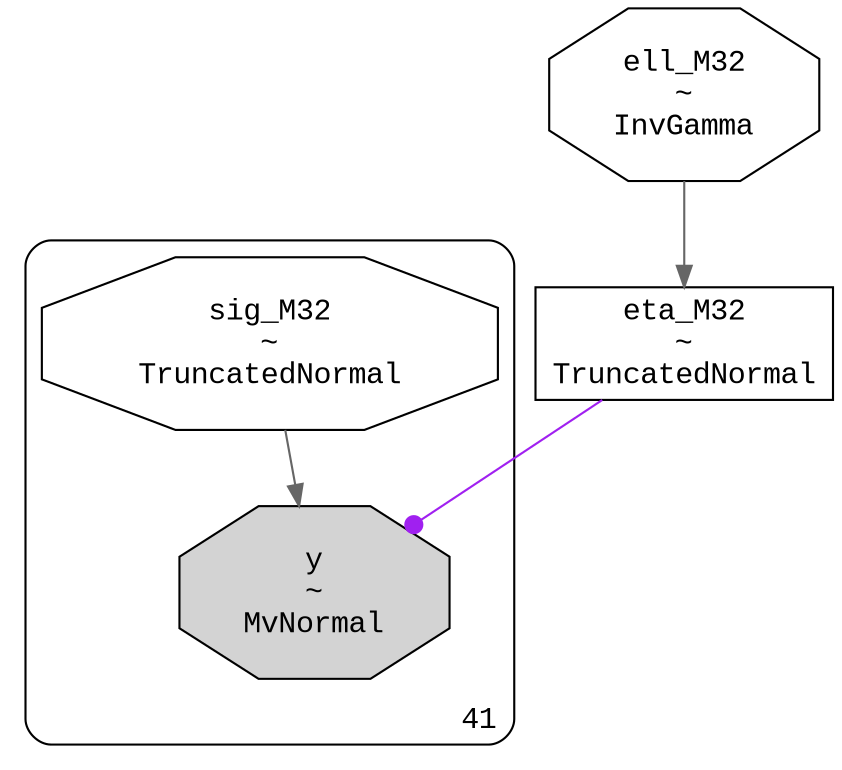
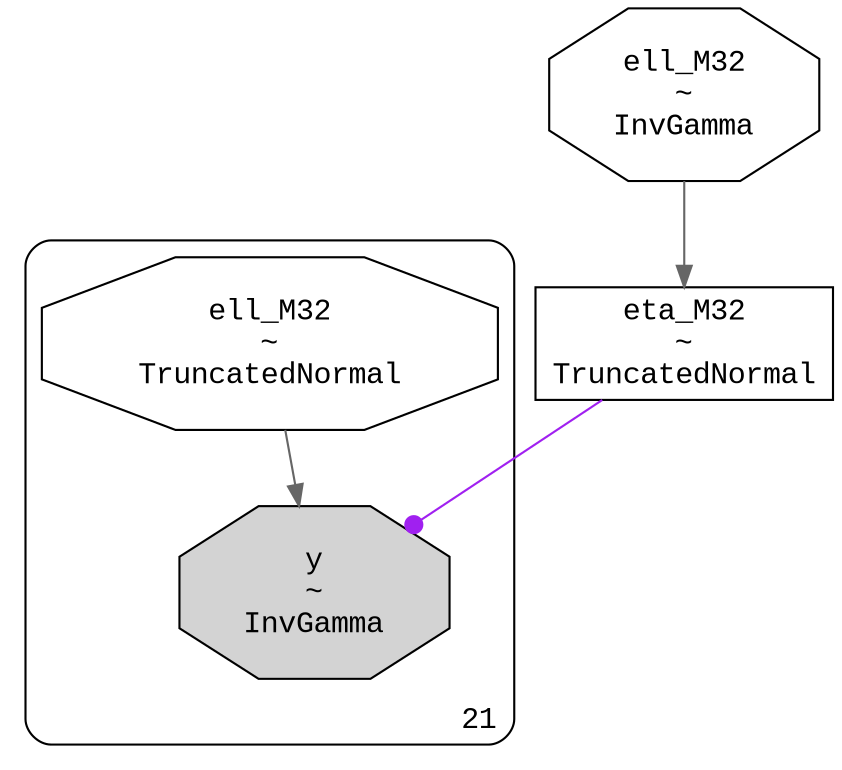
(270, 344) -> (270, 344)
(314, 593) -> (314, 593)
(479, 720) -> (479, 720)
